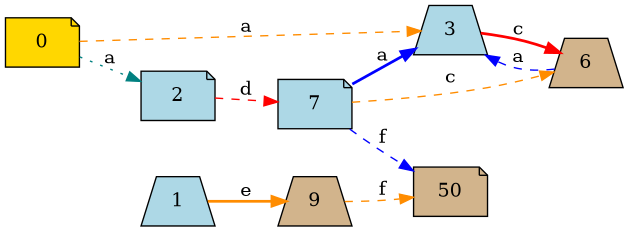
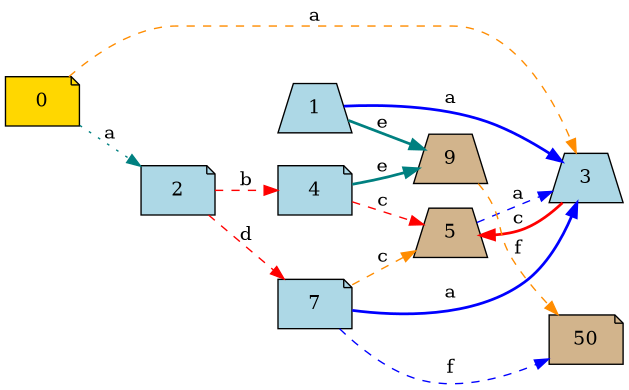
(586, 63) -> (451, 233)
none -> (451, 112)
none -> (315, 190)
(240, 201) -> (380, 132)
